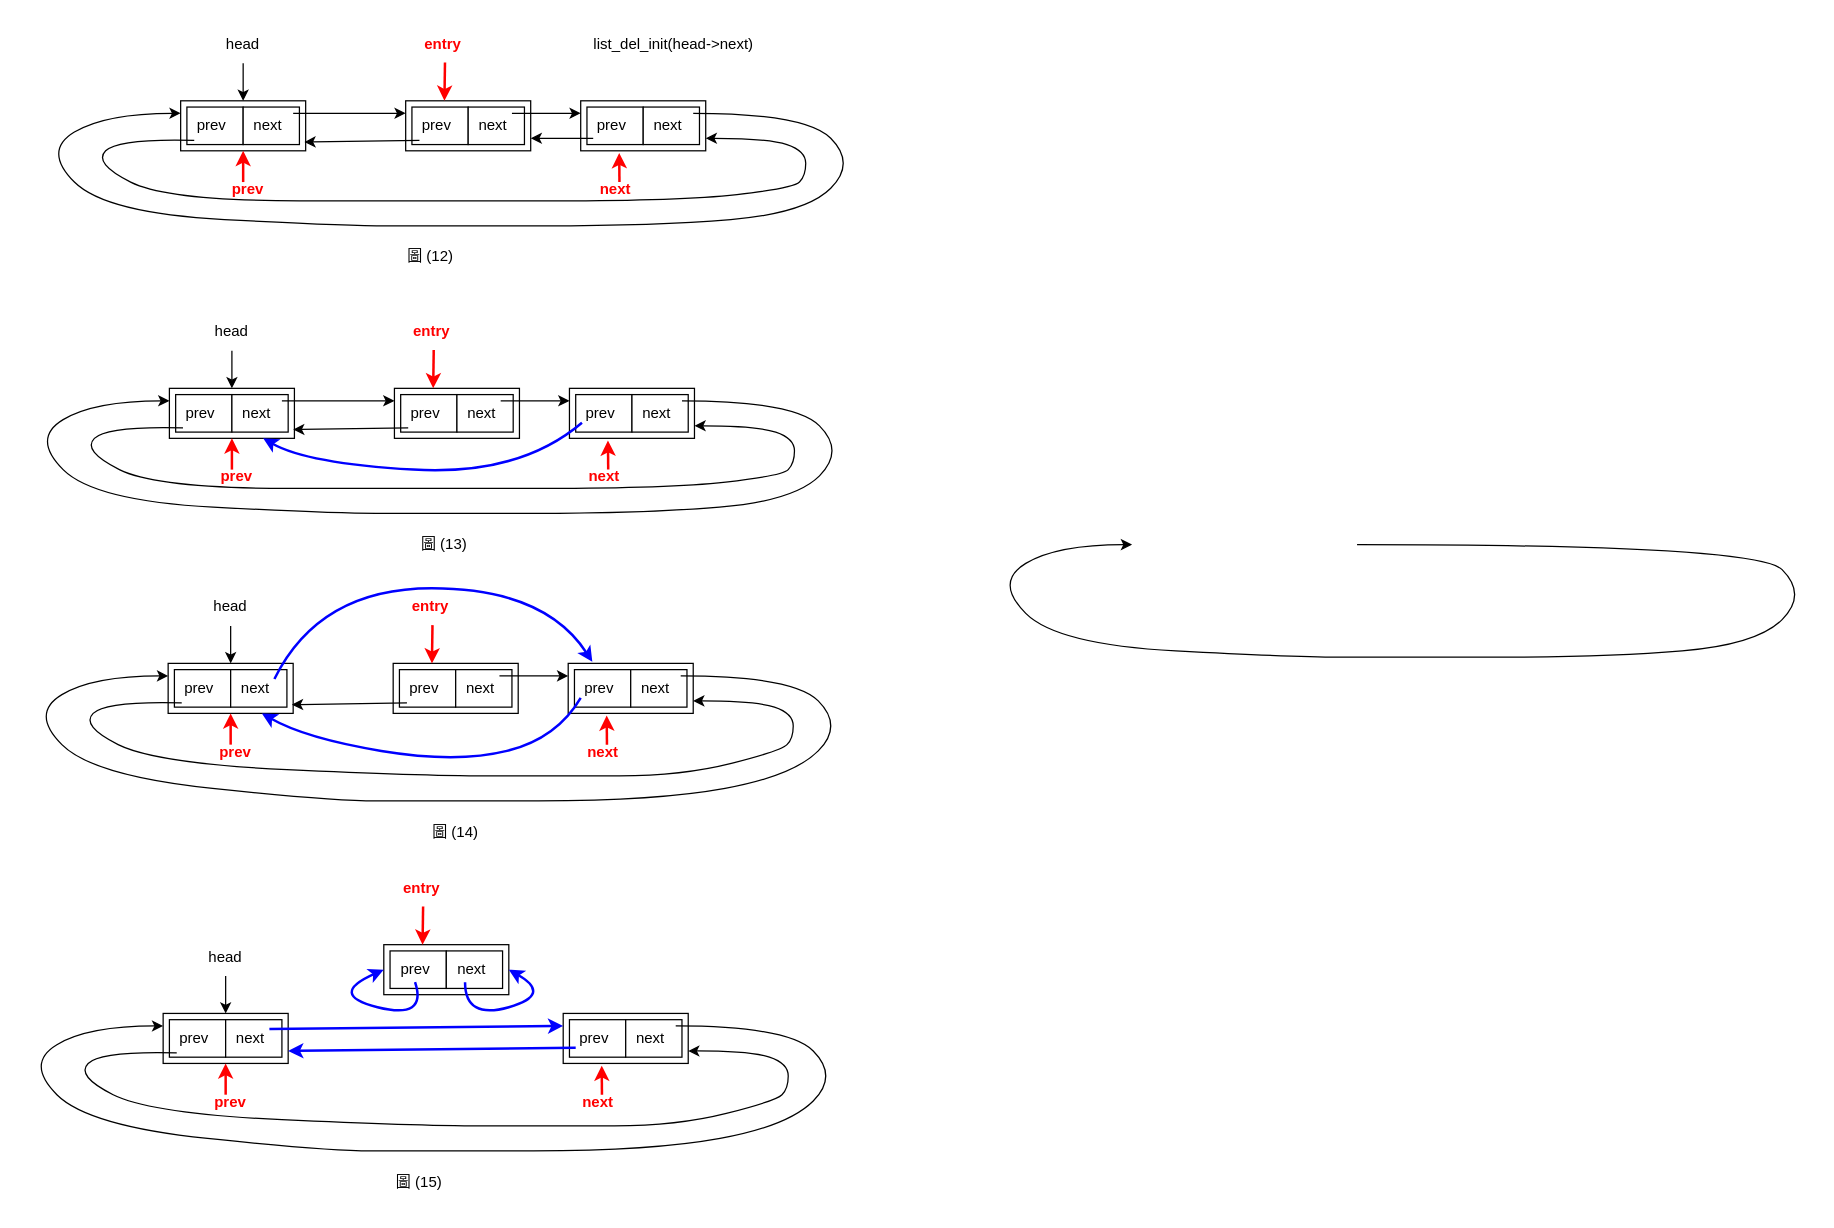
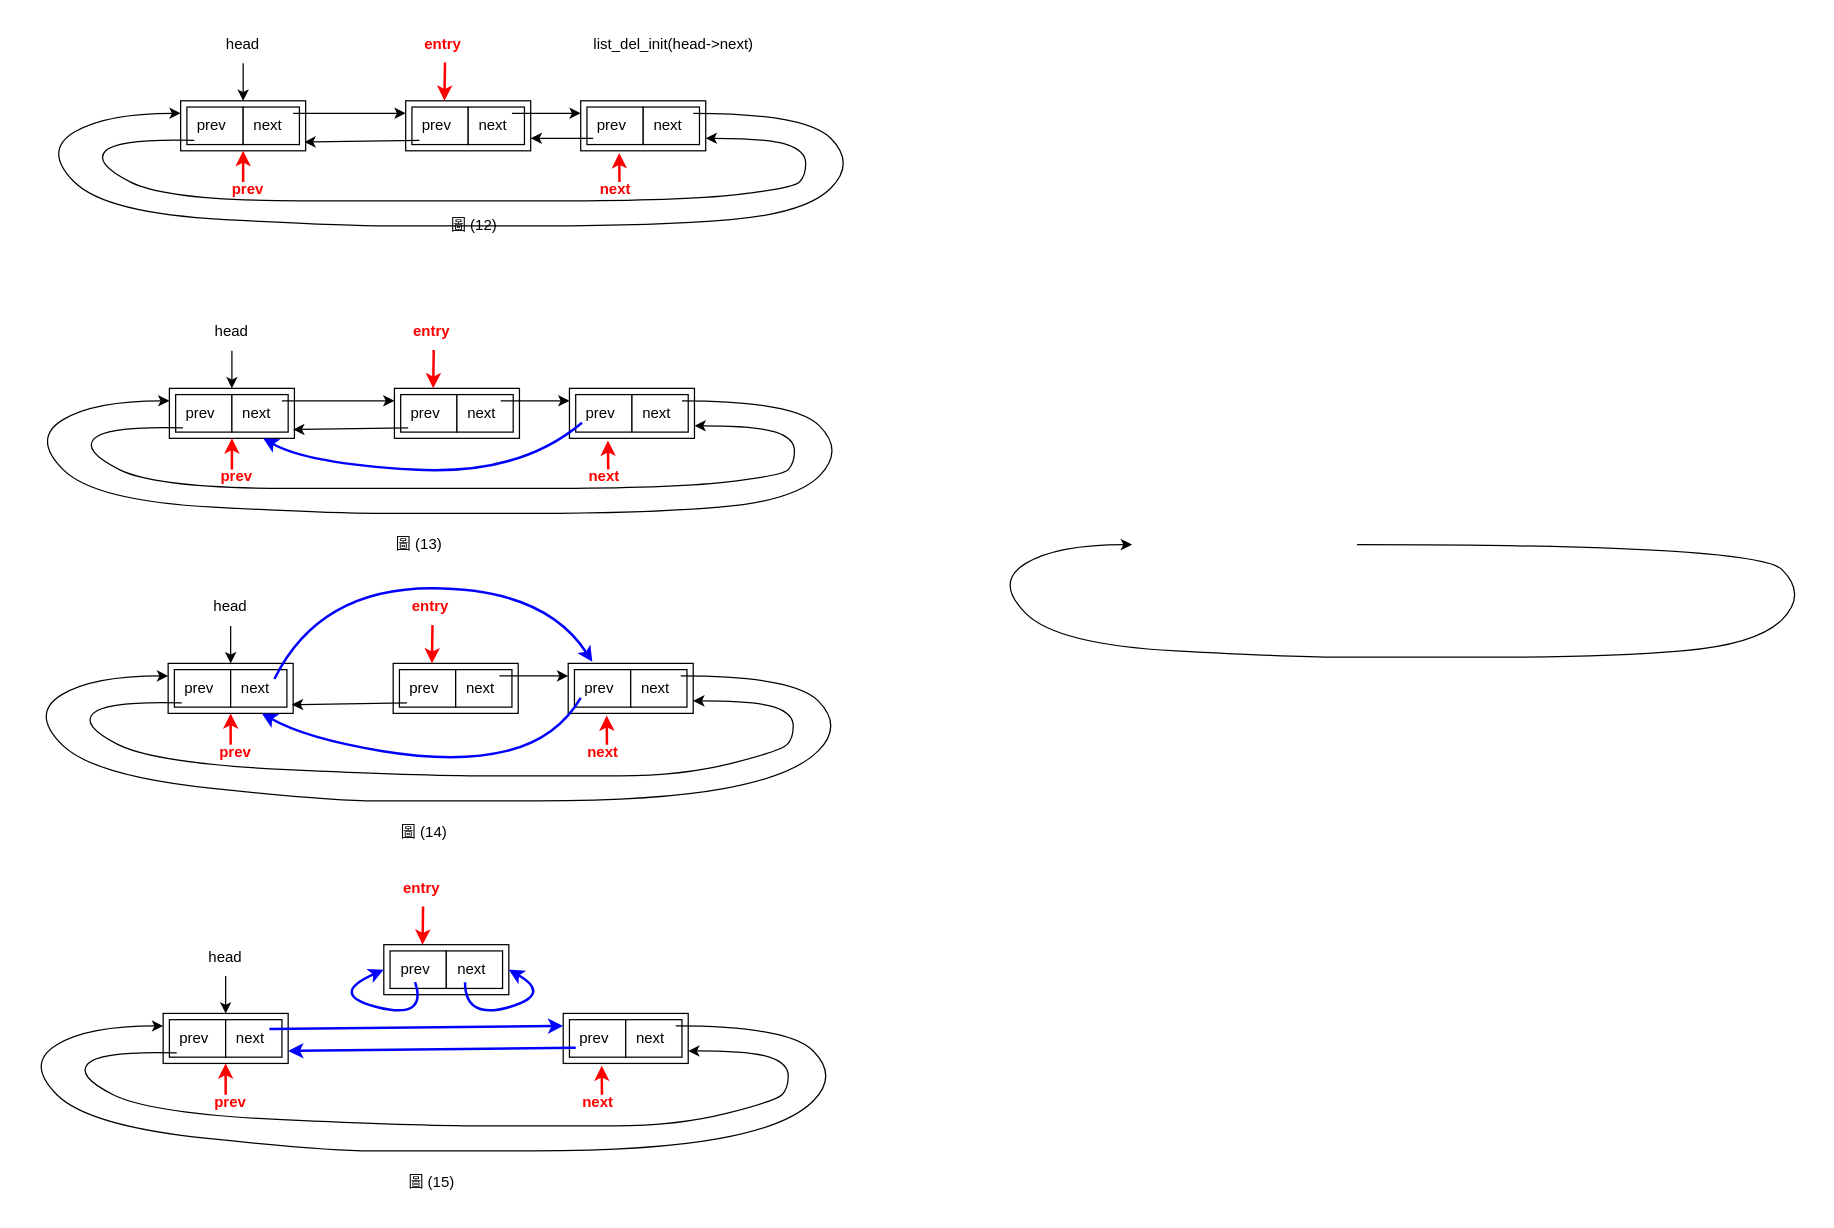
(431, 257) -> (474, 226)
(444, 544) -> (419, 544)
(456, 832) -> (424, 832)
(419, 1182) -> (432, 1182)
